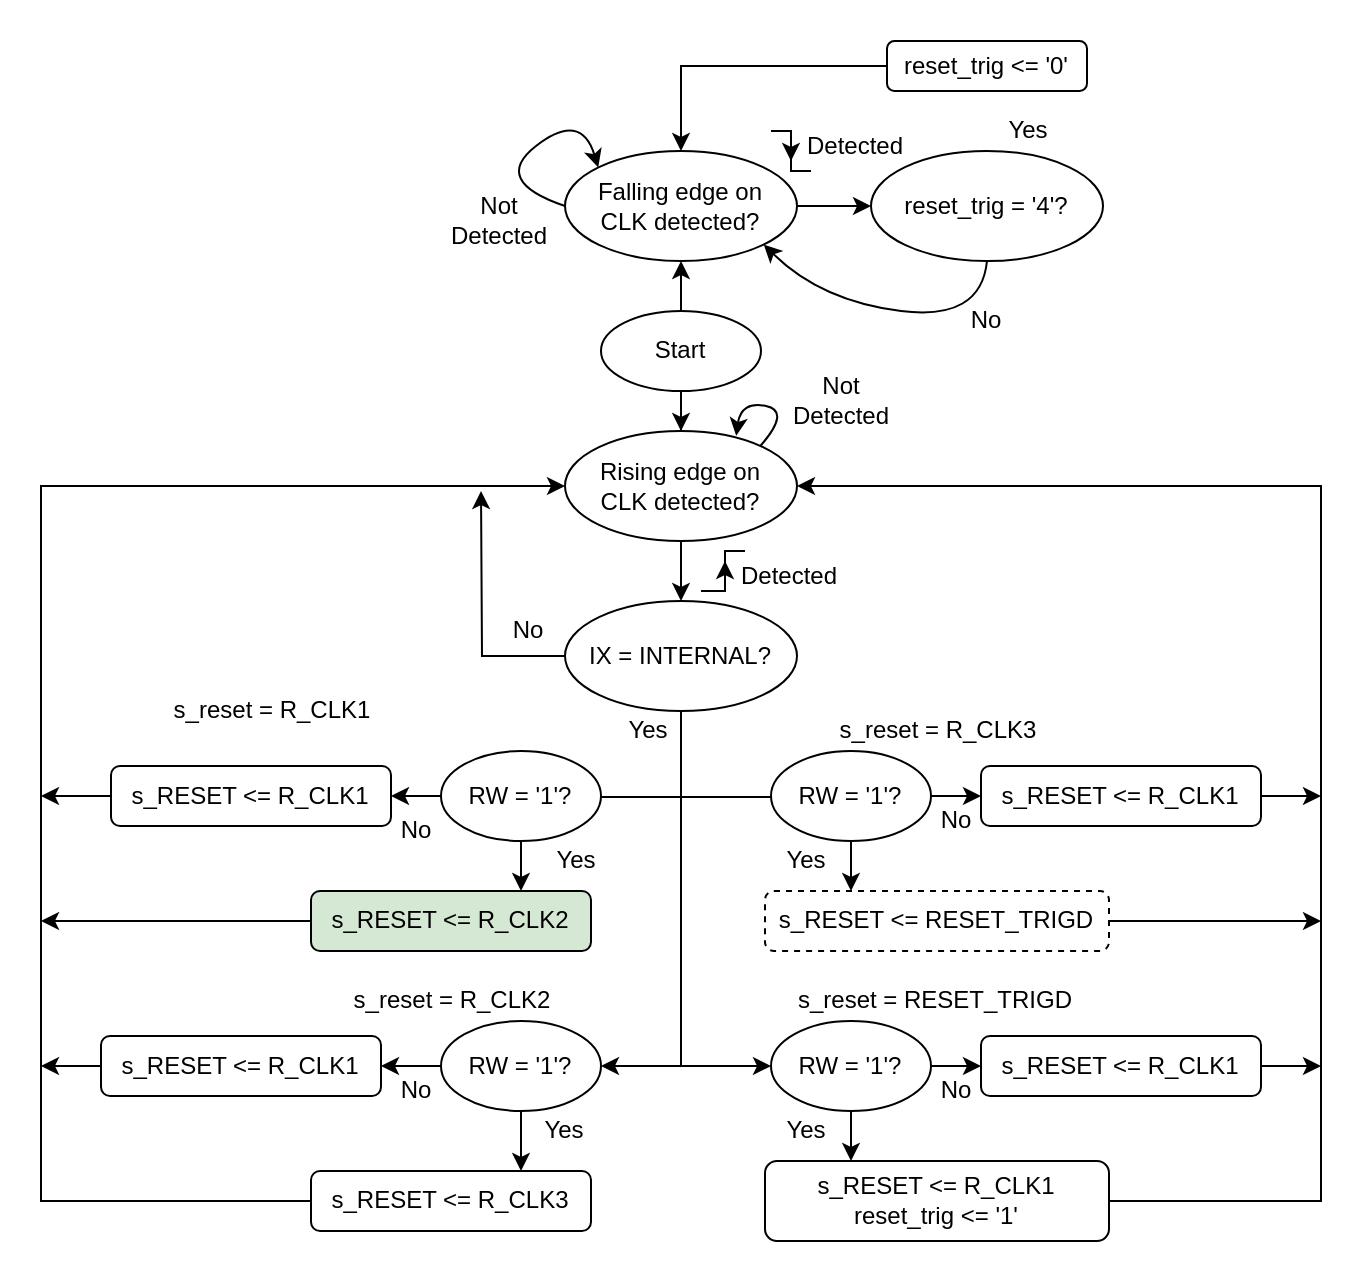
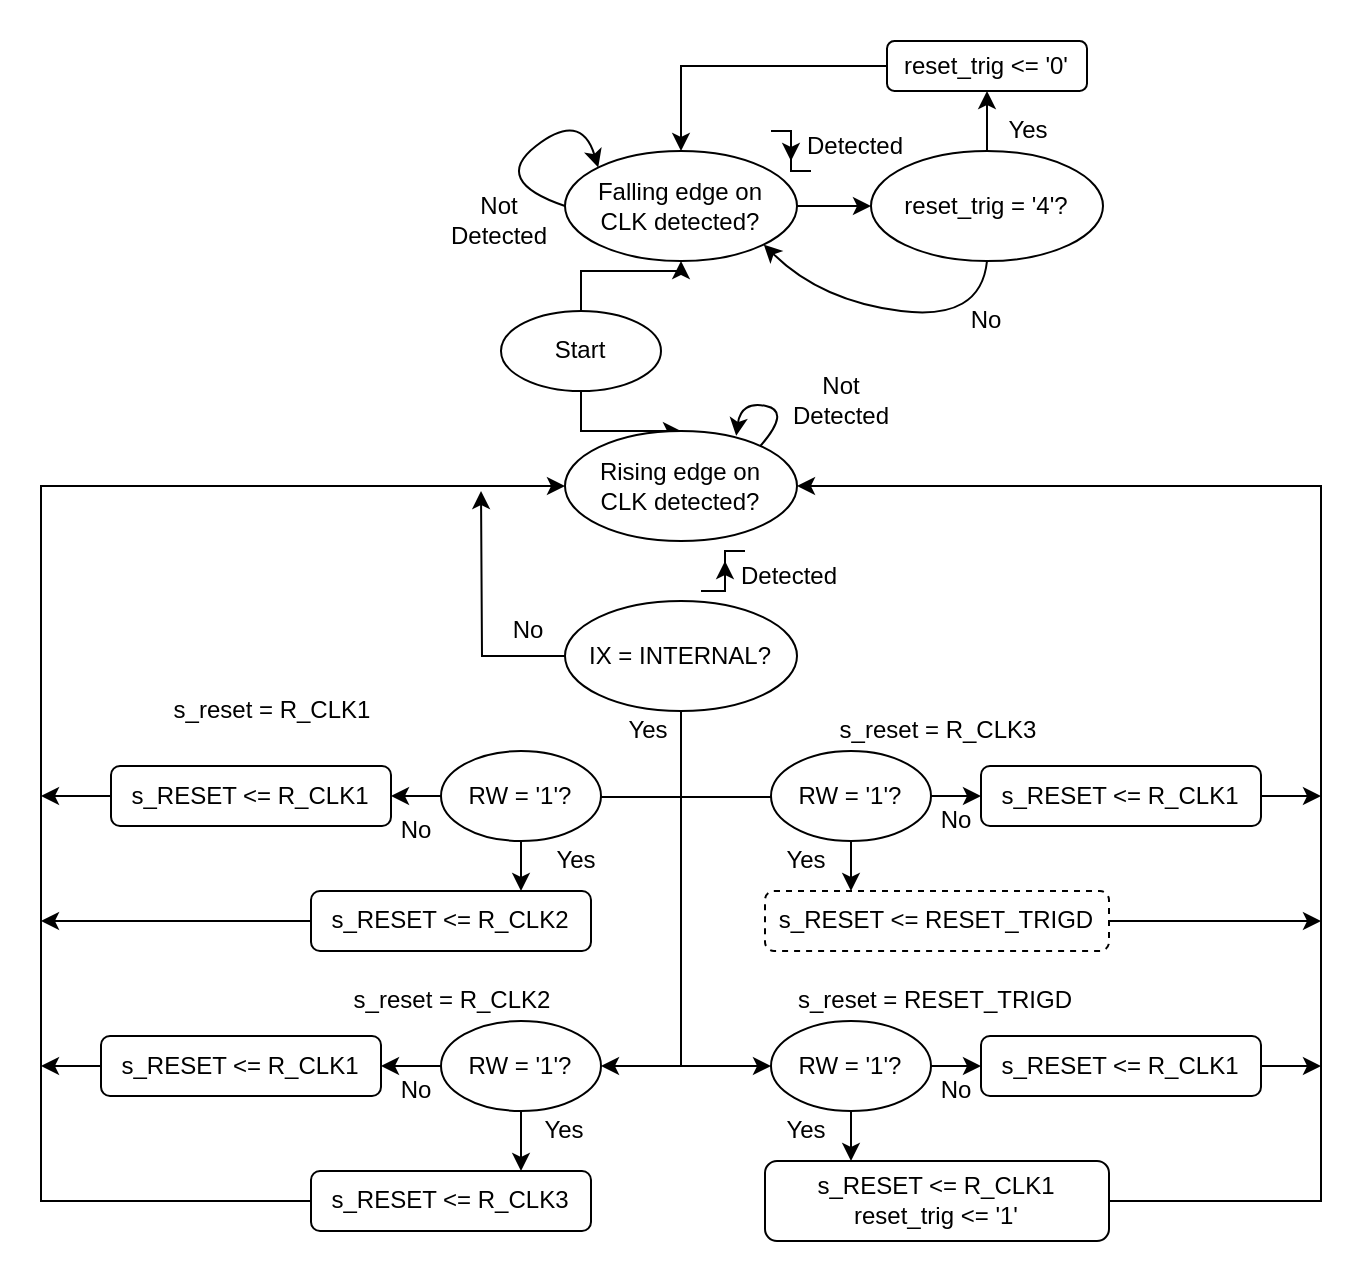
none -> (987, 114)
(681, 351) -> (581, 351)
(681, 578) -> none
(451, 921) -> (451, 921)
